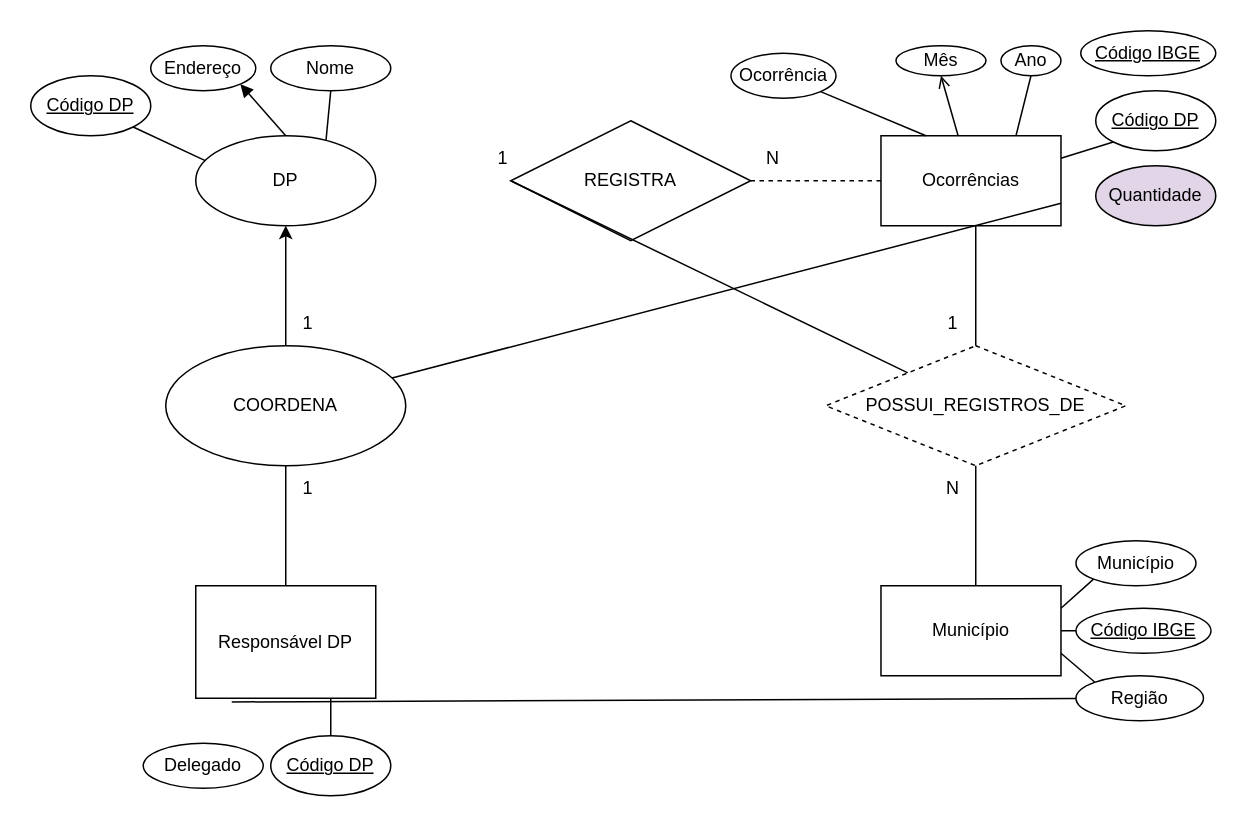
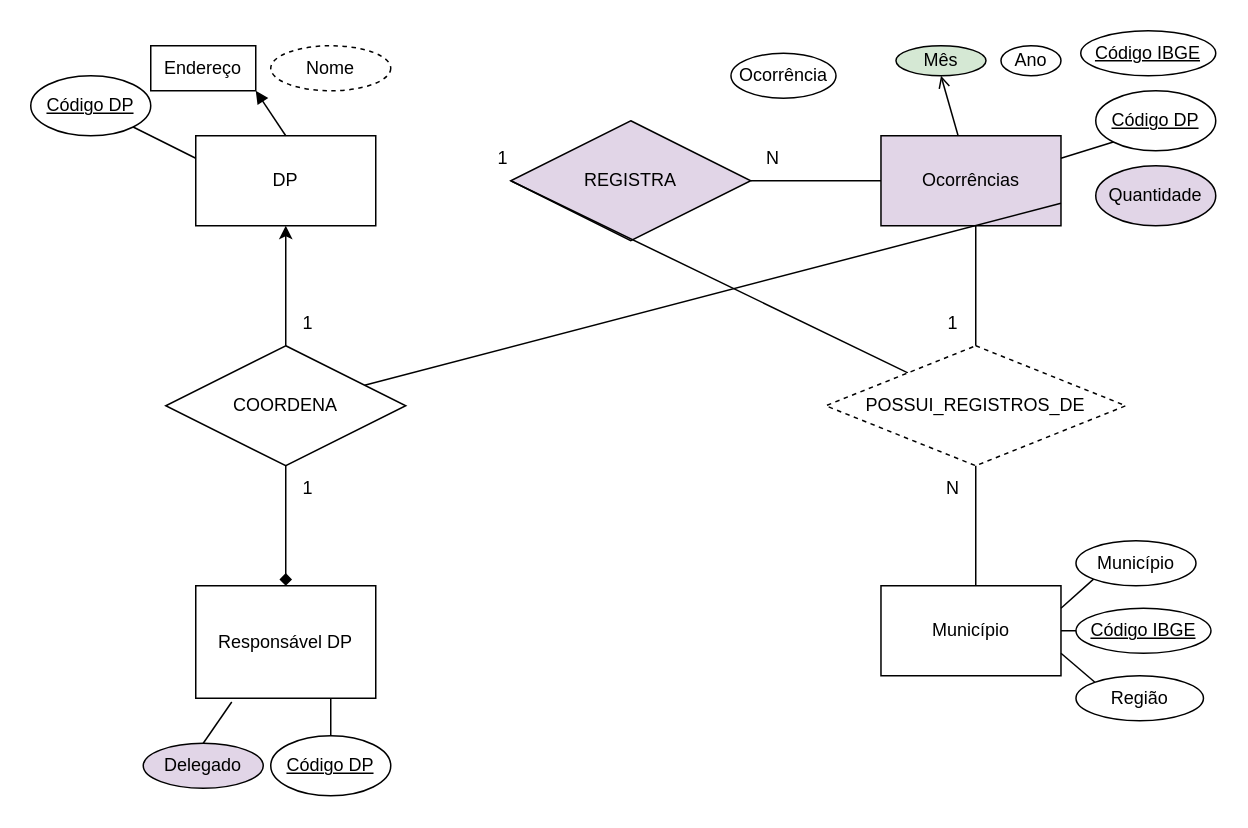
(941, 61) -> (941, 61)
(203, 68) -> (203, 68)
(331, 68) -> (331, 68)
(1023, 106) -> none
(873, 114) -> none
(328, 116) -> none
(286, 181) -> (286, 181)
(631, 181) -> (631, 181)
(816, 181) -> (816, 181)
(971, 181) -> (971, 181)
(286, 406) -> (286, 406)
(286, 579) -> (286, 573)
(654, 700) -> (218, 723)
(203, 766) -> (203, 766)
